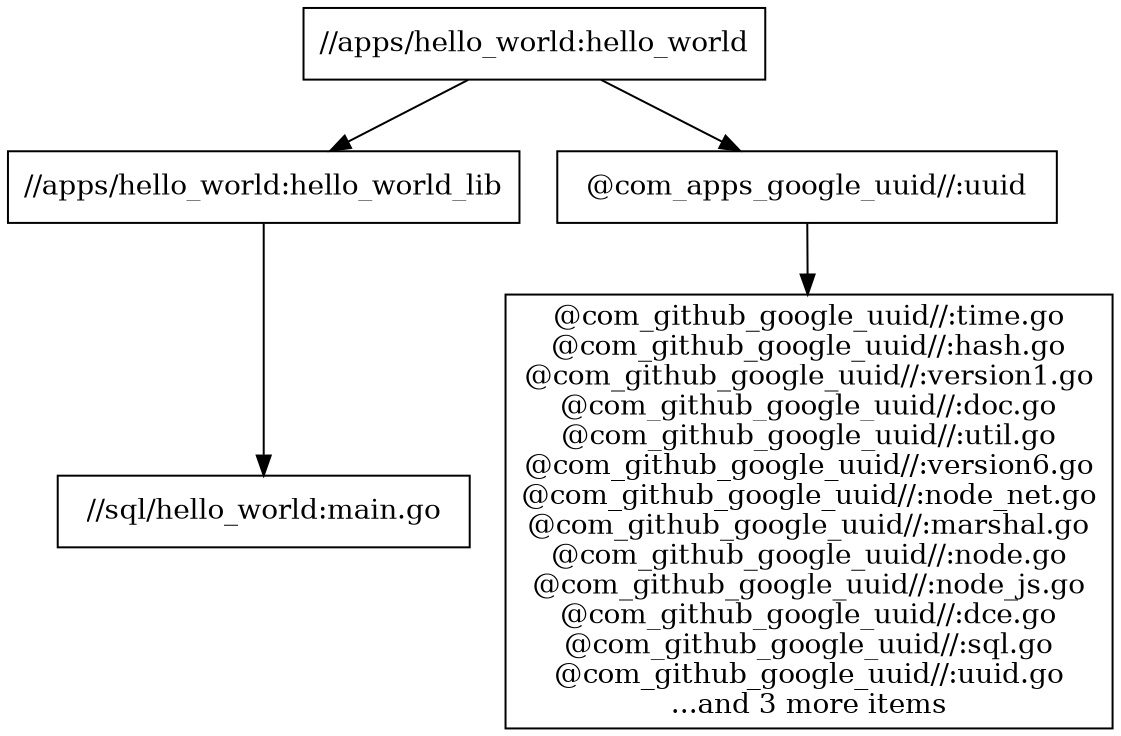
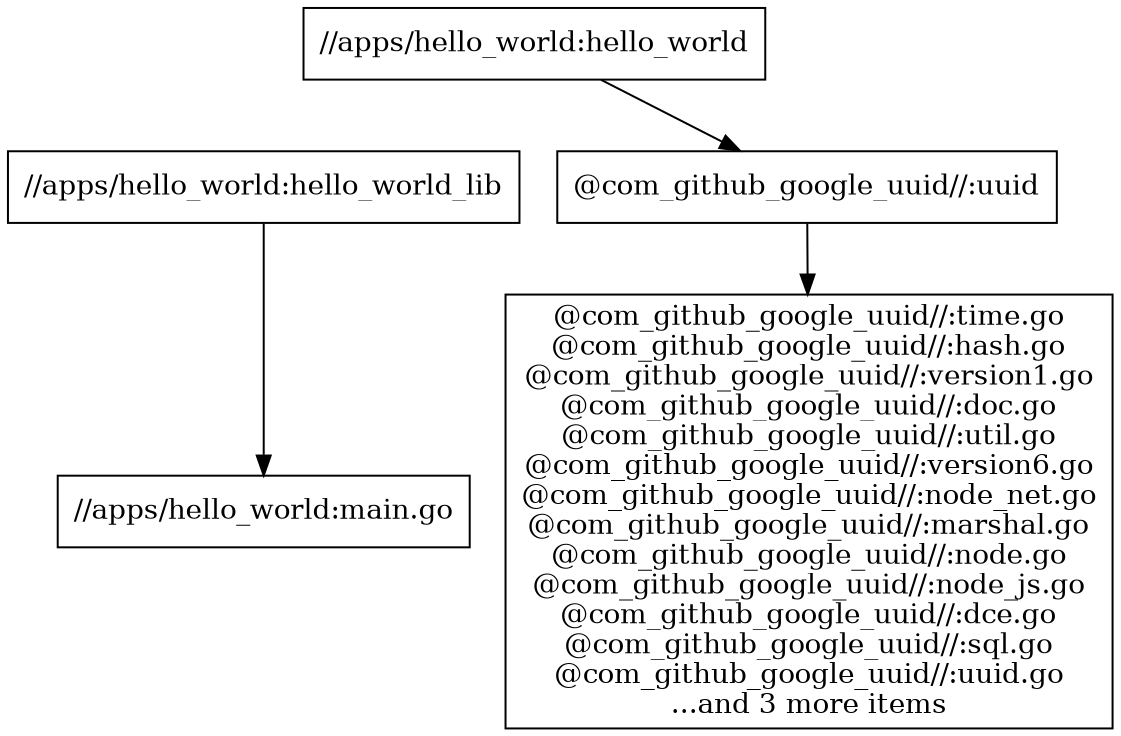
(408, 111) -> none
(807, 187) -> (807, 187)
(264, 512) -> (264, 512)
